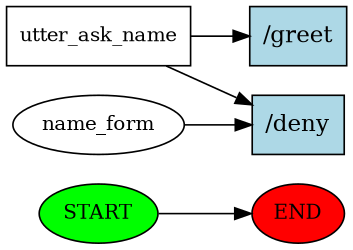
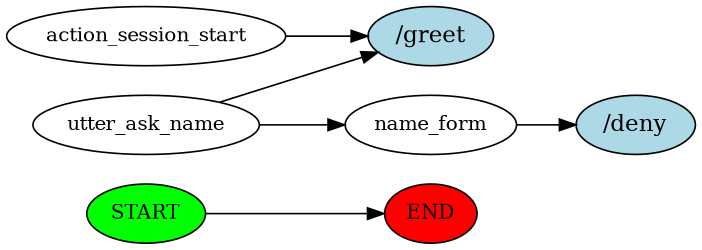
(99, 36) -> (146, 125)
none -> (146, 36)
(298, 36) -> (431, 36)
(201, 82) -> (294, 125)
(298, 125) -> (636, 125)
